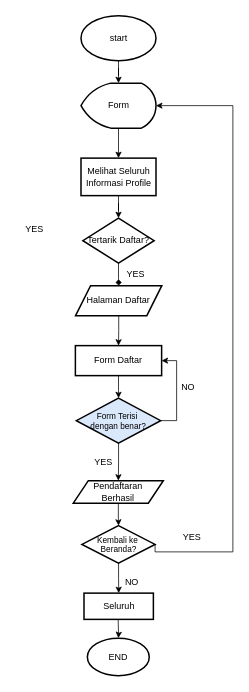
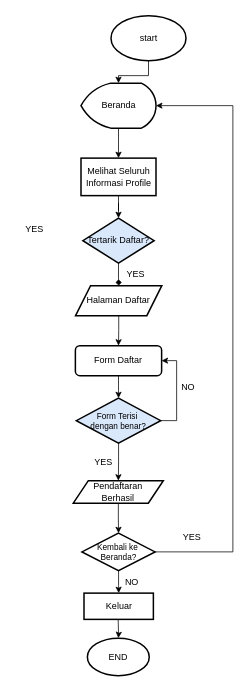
(119, 38) -> (149, 38)
(119, 105) -> (119, 105)
(119, 240) -> (119, 240)
(119, 360) -> (119, 360)
(119, 544) -> (119, 552)
(119, 606) -> (119, 606)
